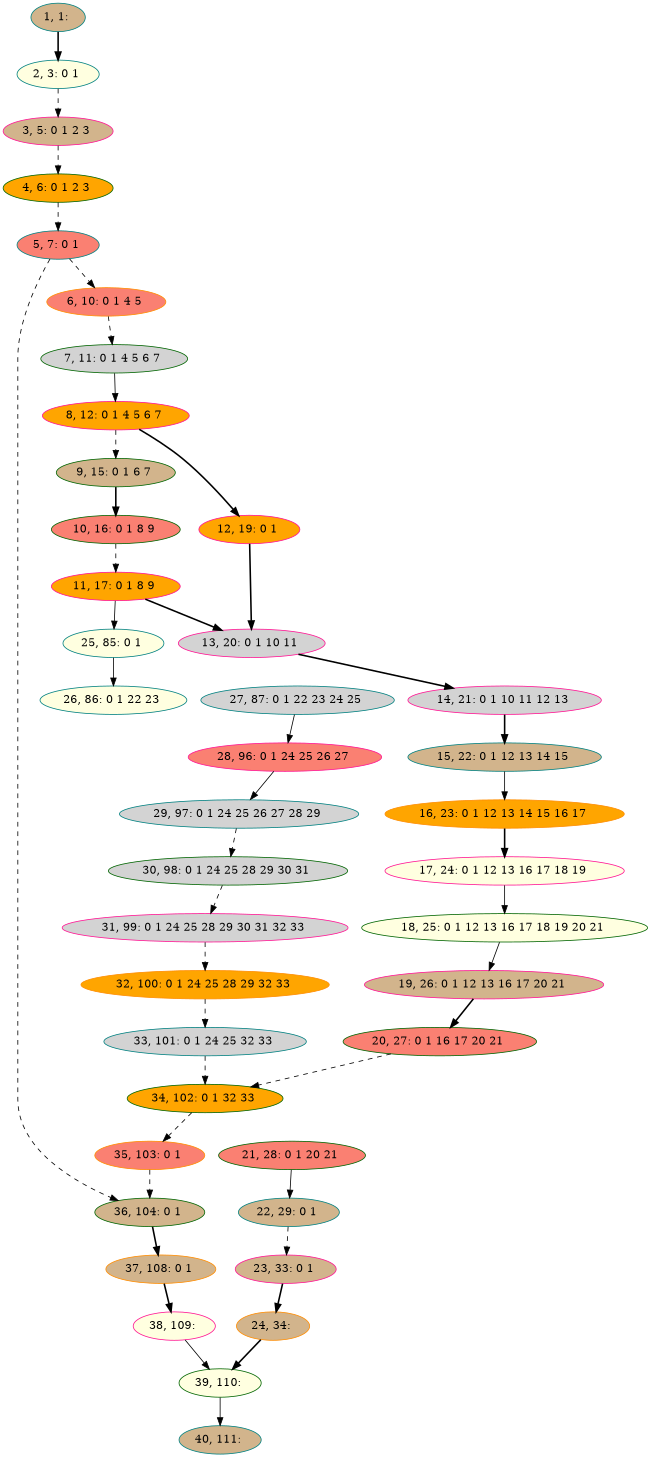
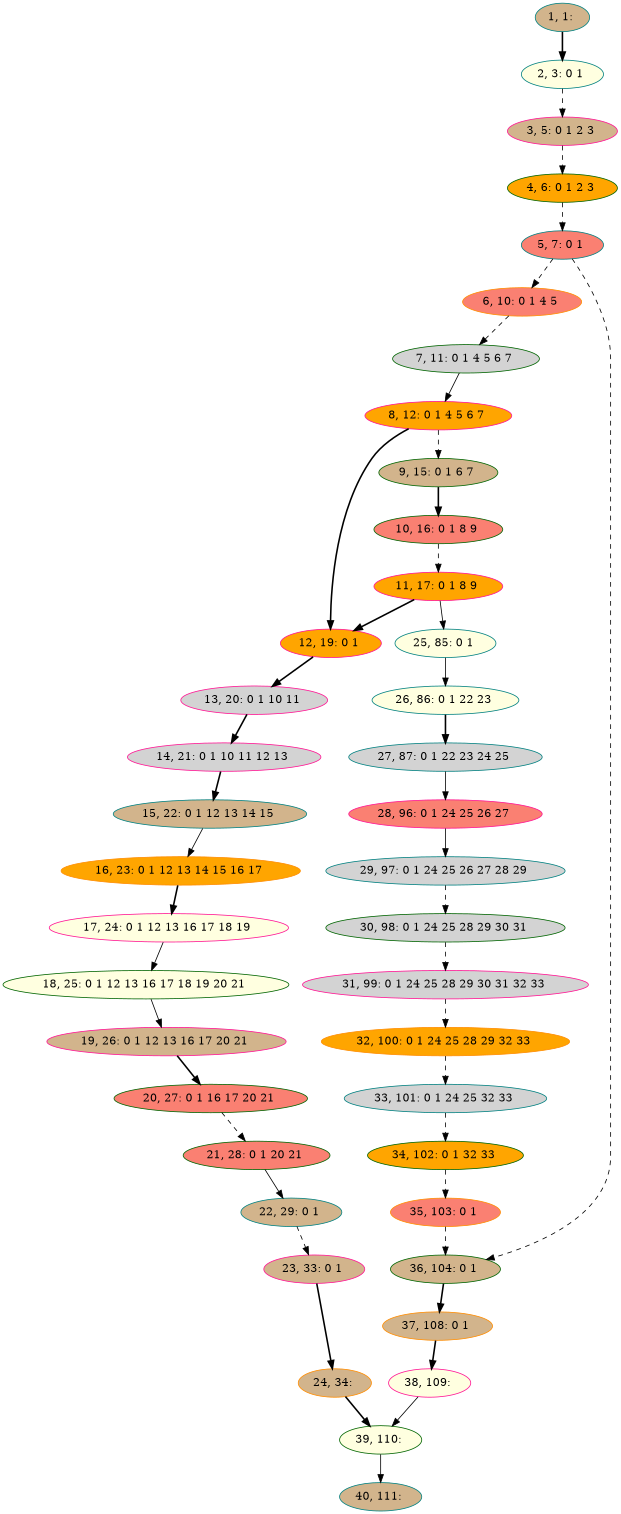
(180, 613) -> (388, 613)
none -> (445, 725)
(325, 1070) -> (231, 1124)
